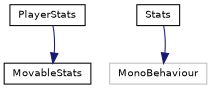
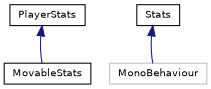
(54, 39) -> (41, 50)
(165, 39) -> (151, 50)
